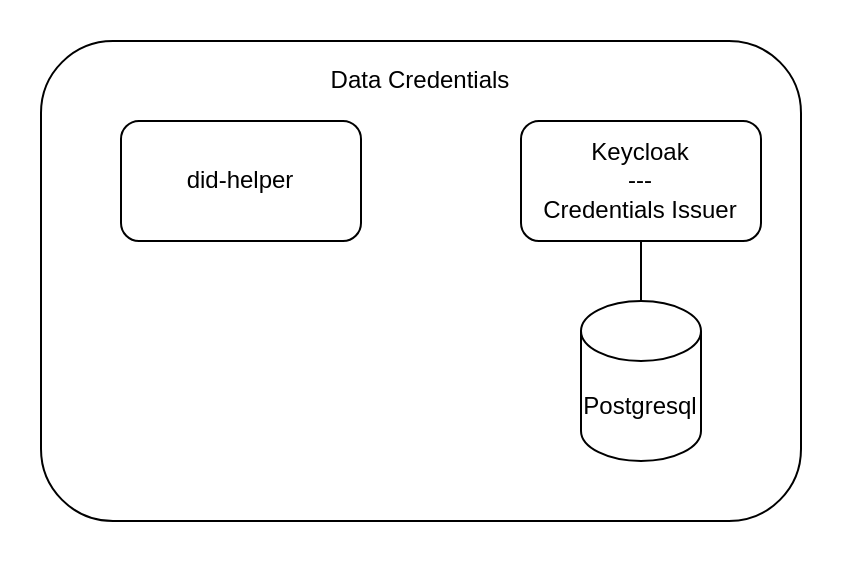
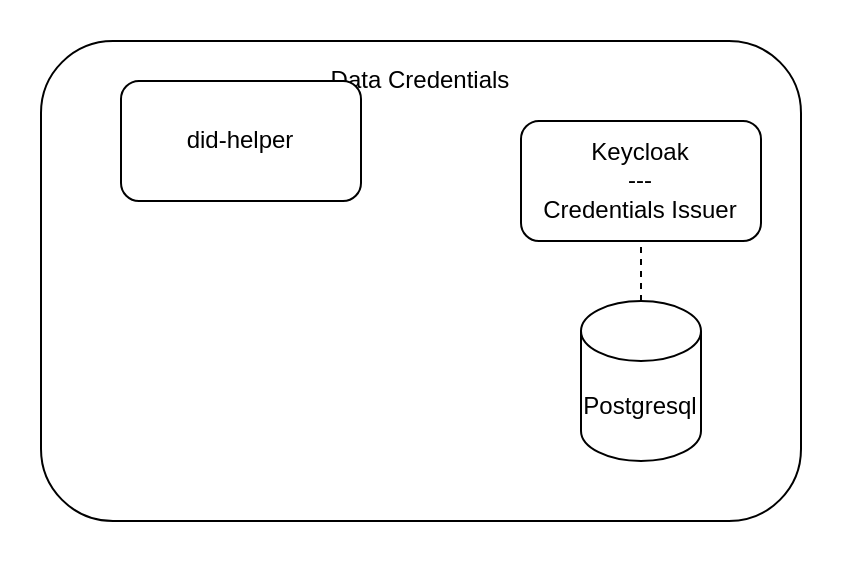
(241, 181) -> (241, 141)
(641, 269) -> (641, 269)
